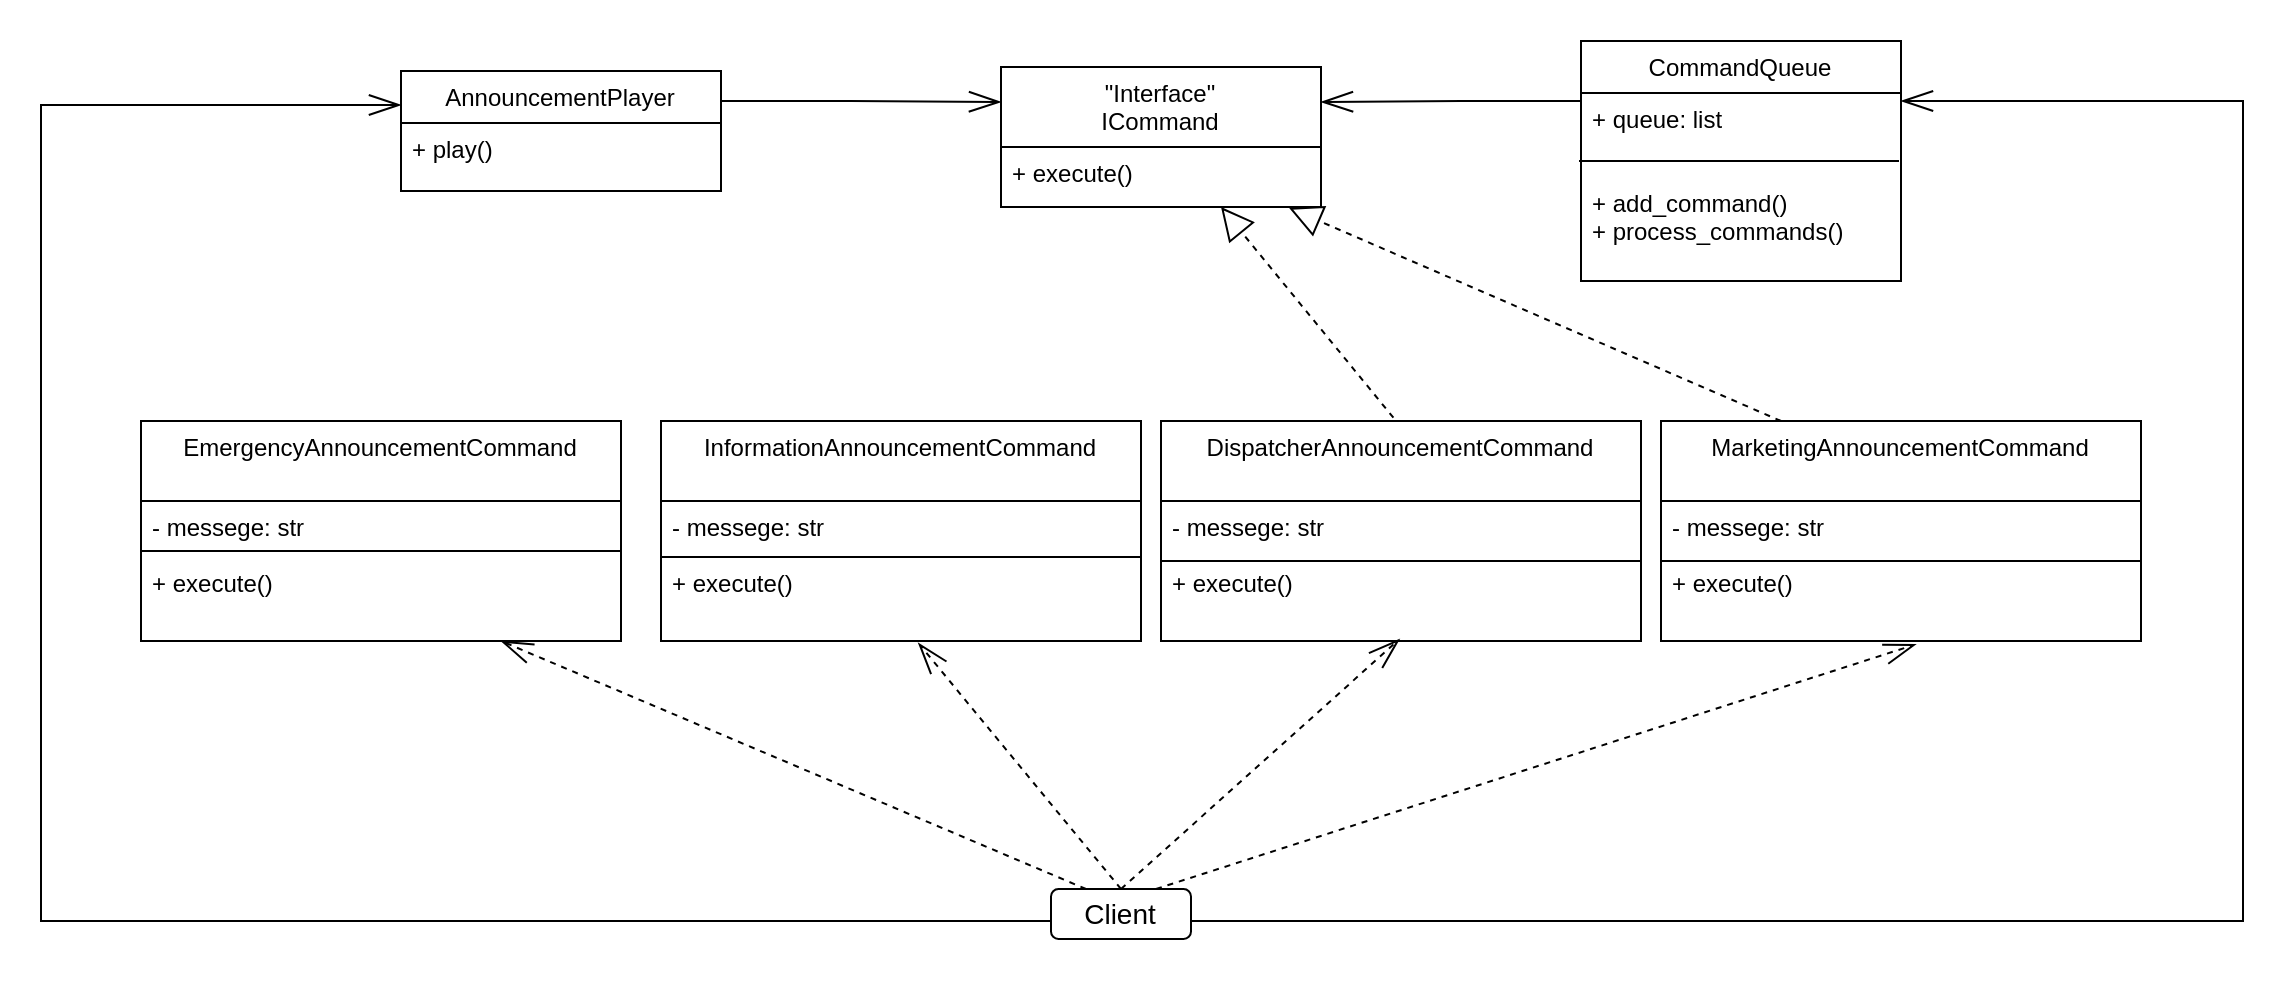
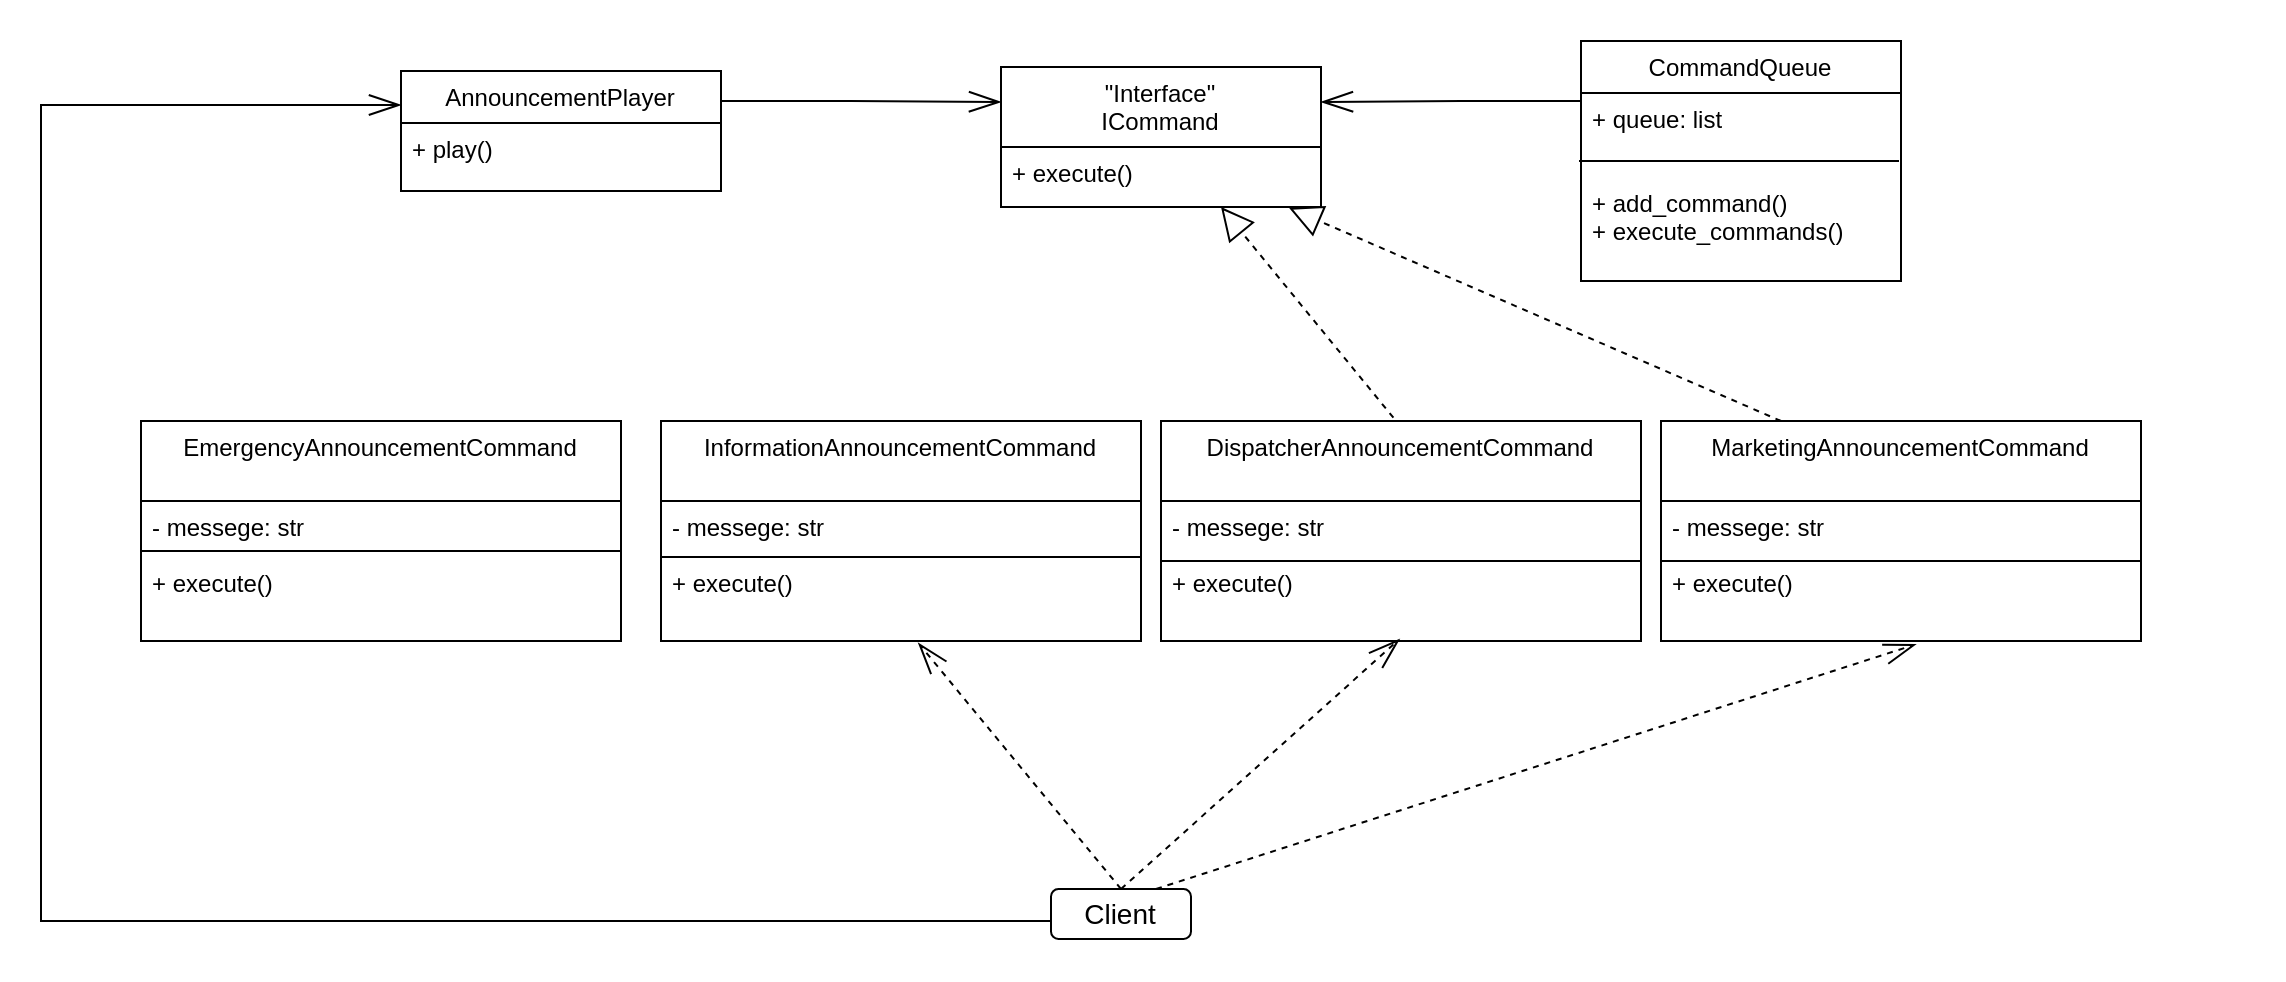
(1667, 120) -> (1667, 120)
(798, 767) -> none
(2243, 870) -> none
